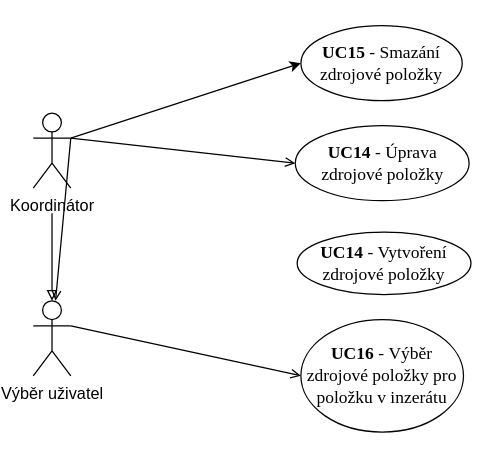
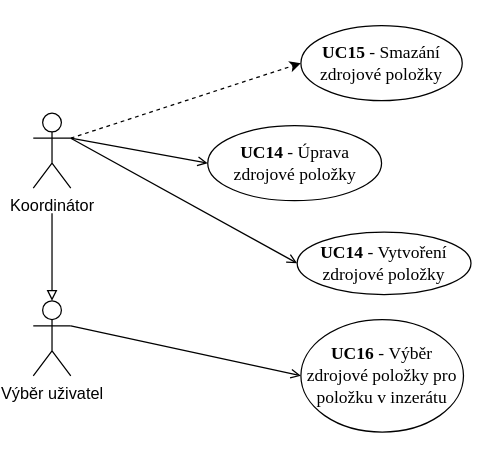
(182, 102) -> (182, 102)
(382, 163) -> (294, 163)
(63, 220) -> (185, 201)
